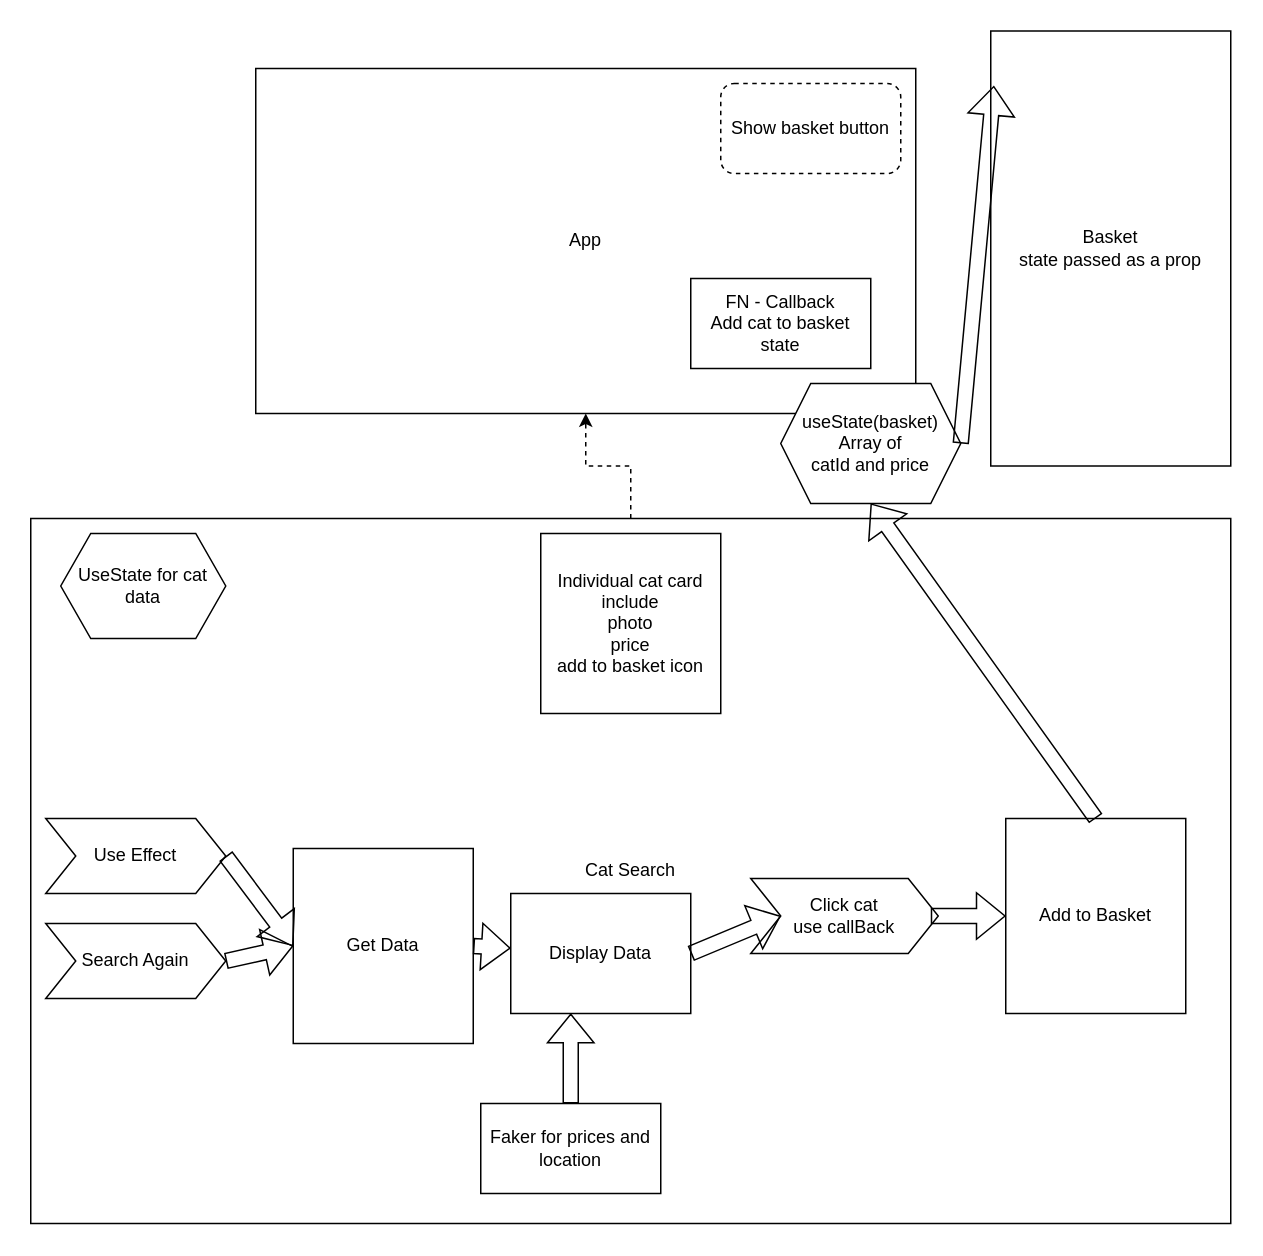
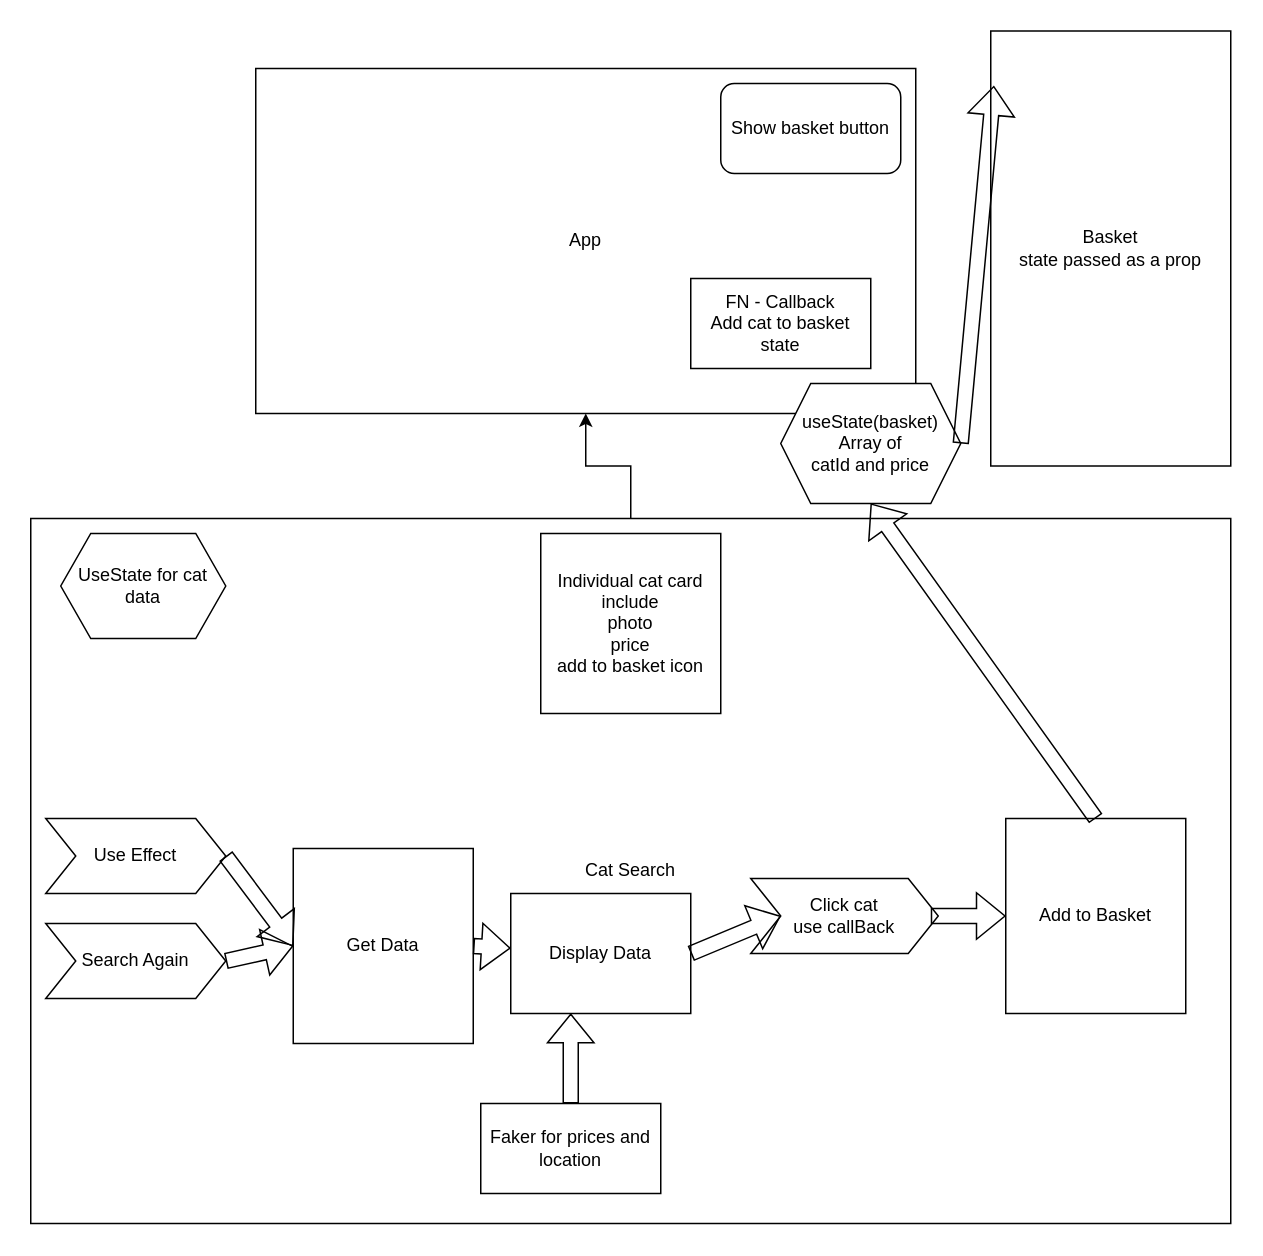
(811, 128) -> (811, 128)
(614, 466) -> (614, 466)
